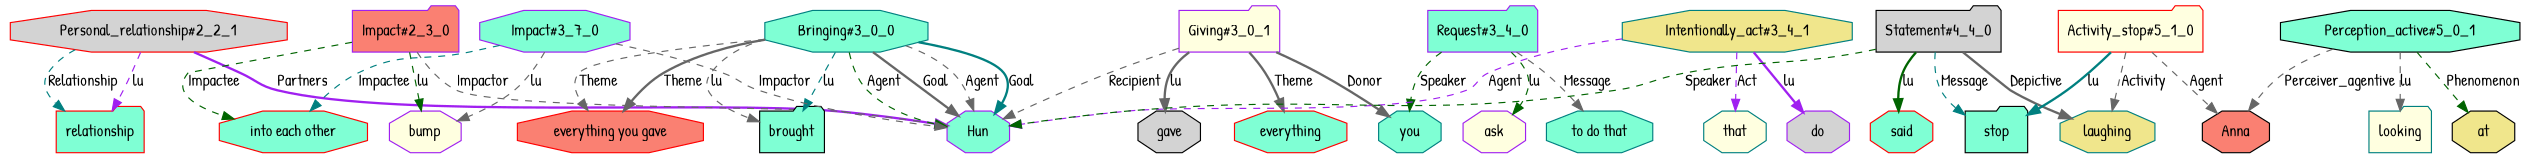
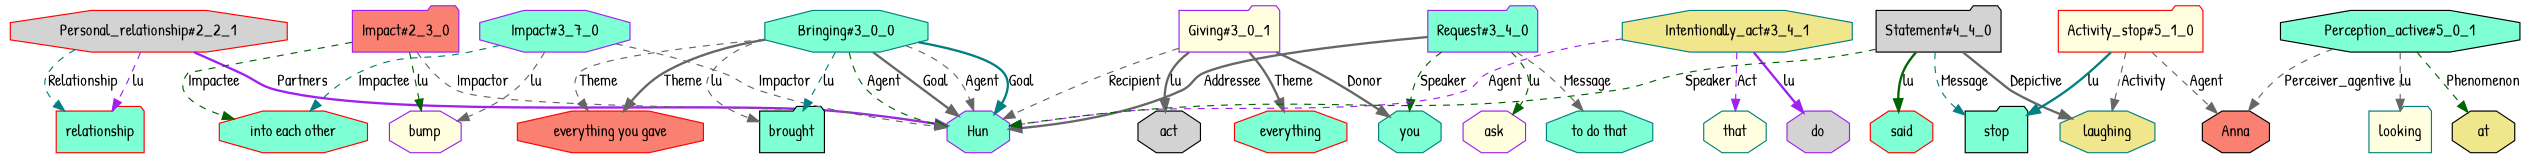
none -> (1220, 68)
(1169, 132) -> (1169, 132)
